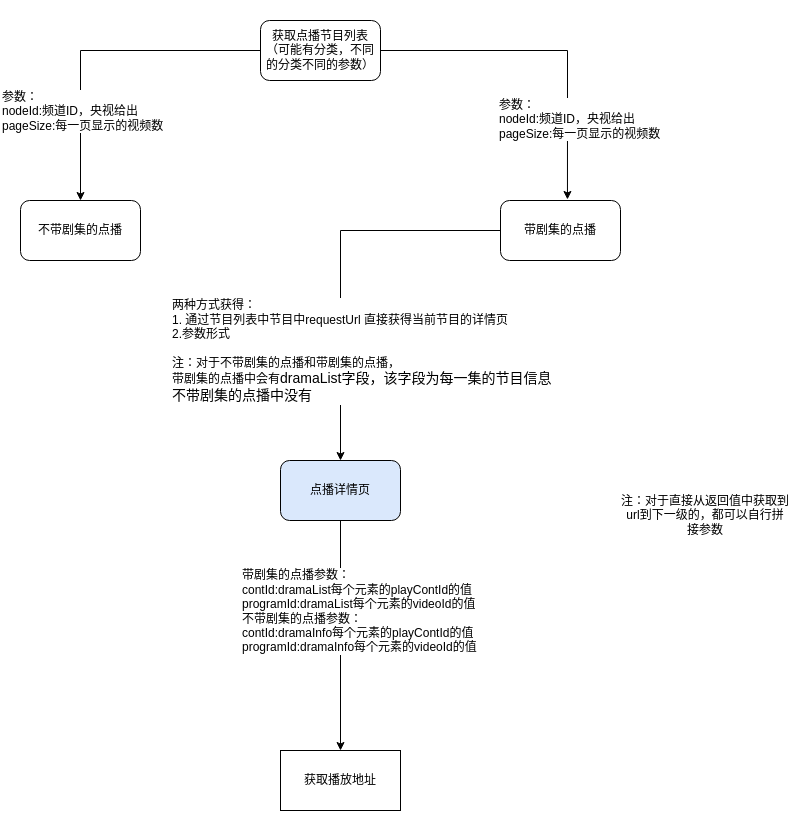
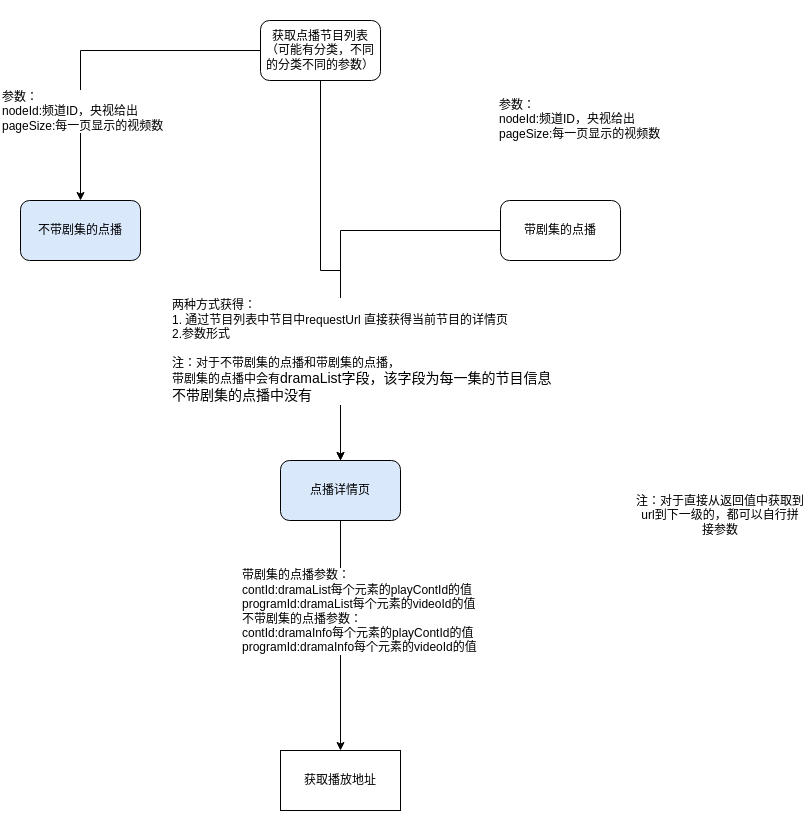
(498, 51) -> (321, 185)
(81, 231) -> (81, 231)
(706, 516) -> (721, 516)
